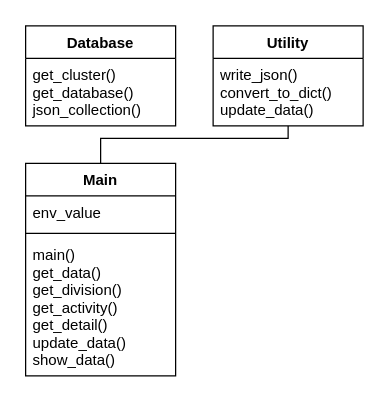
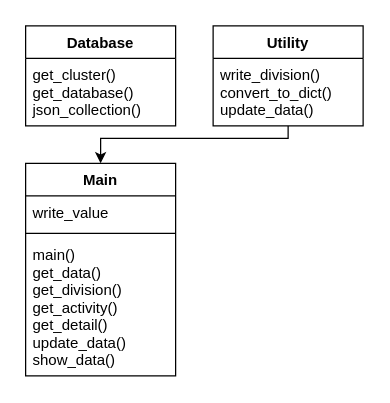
(268, 75) -> (279, 75)
(101, 156) -> (101, 153)
(68, 213) -> (75, 213)
